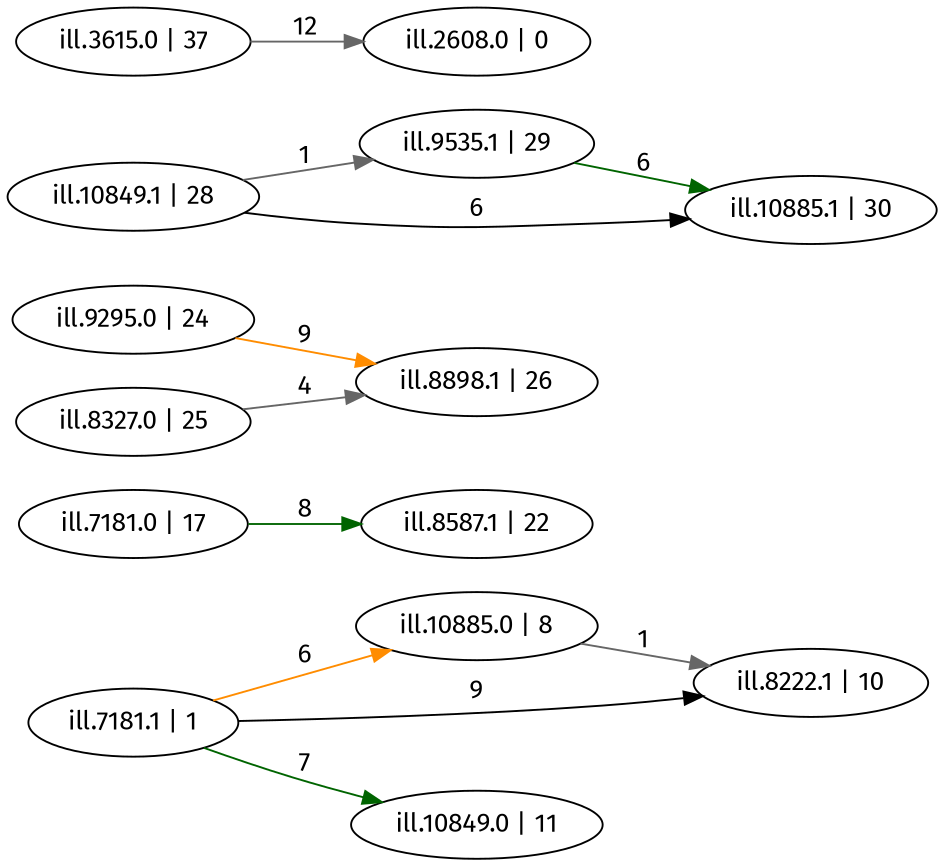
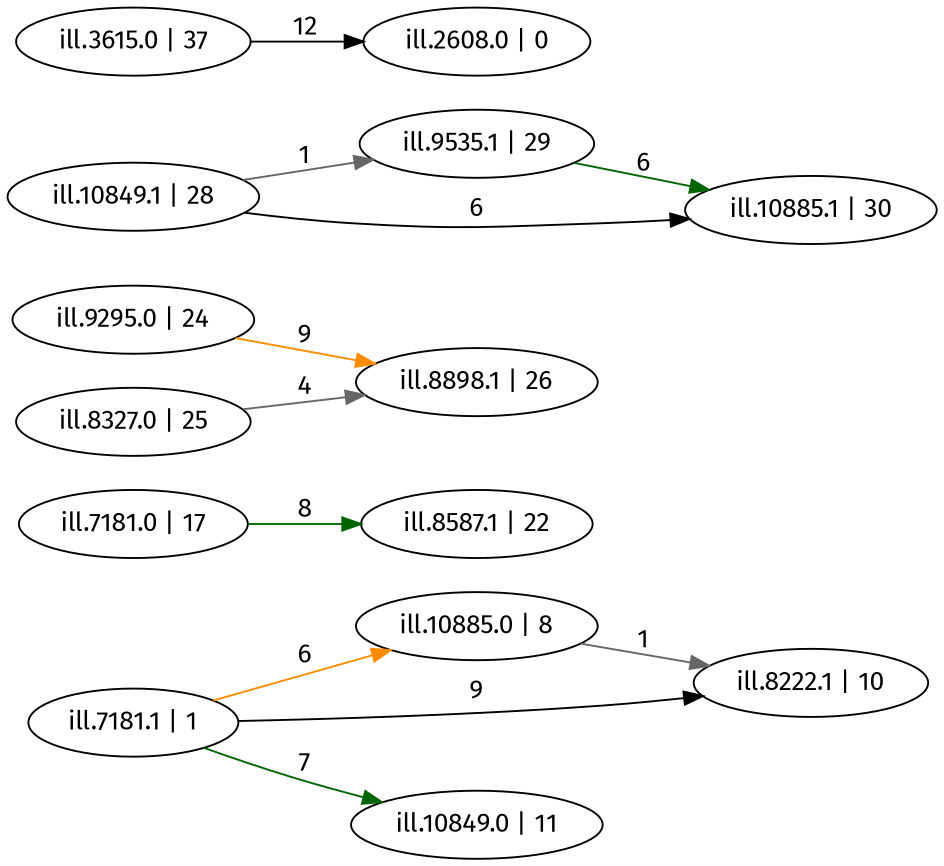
(297, 42) -> (297, 42)
